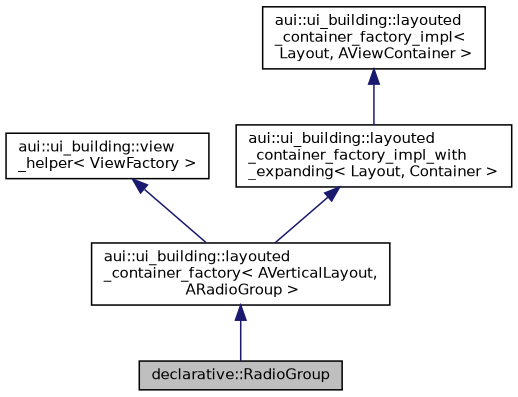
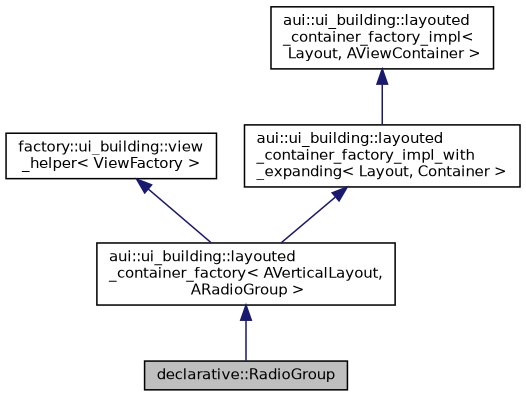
(107, 156) -> (111, 156)
